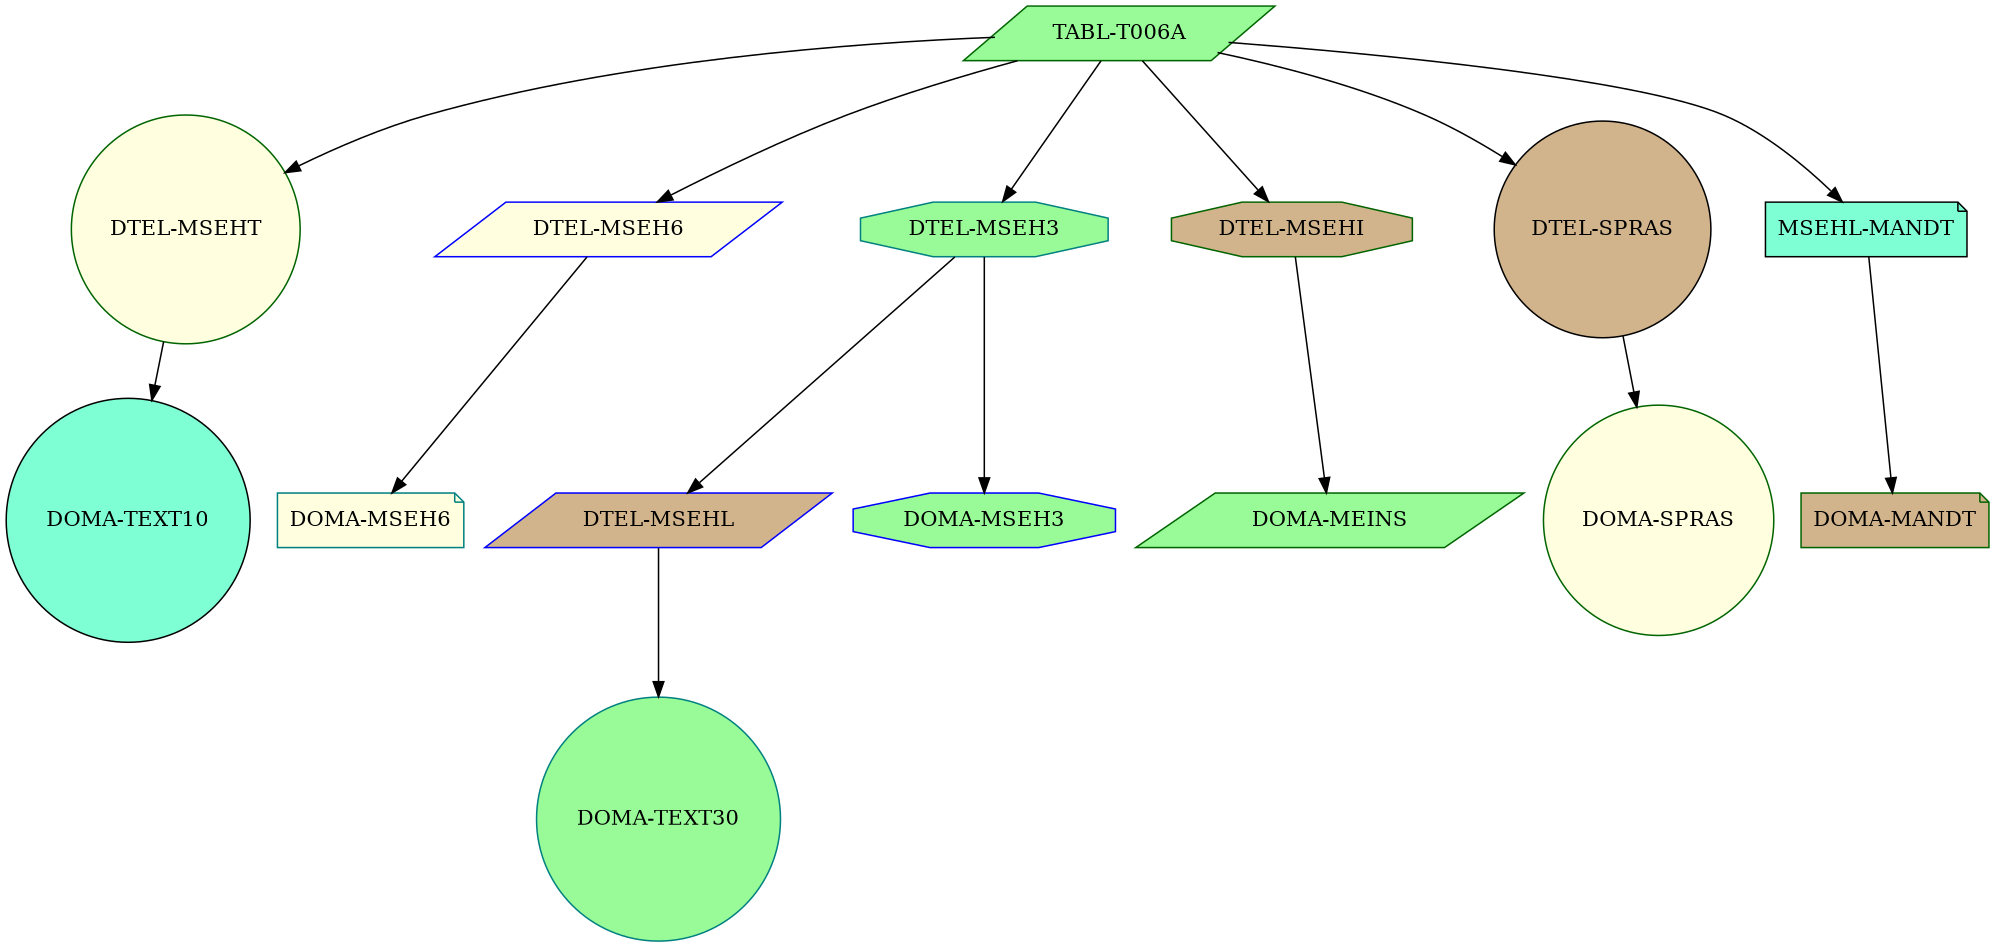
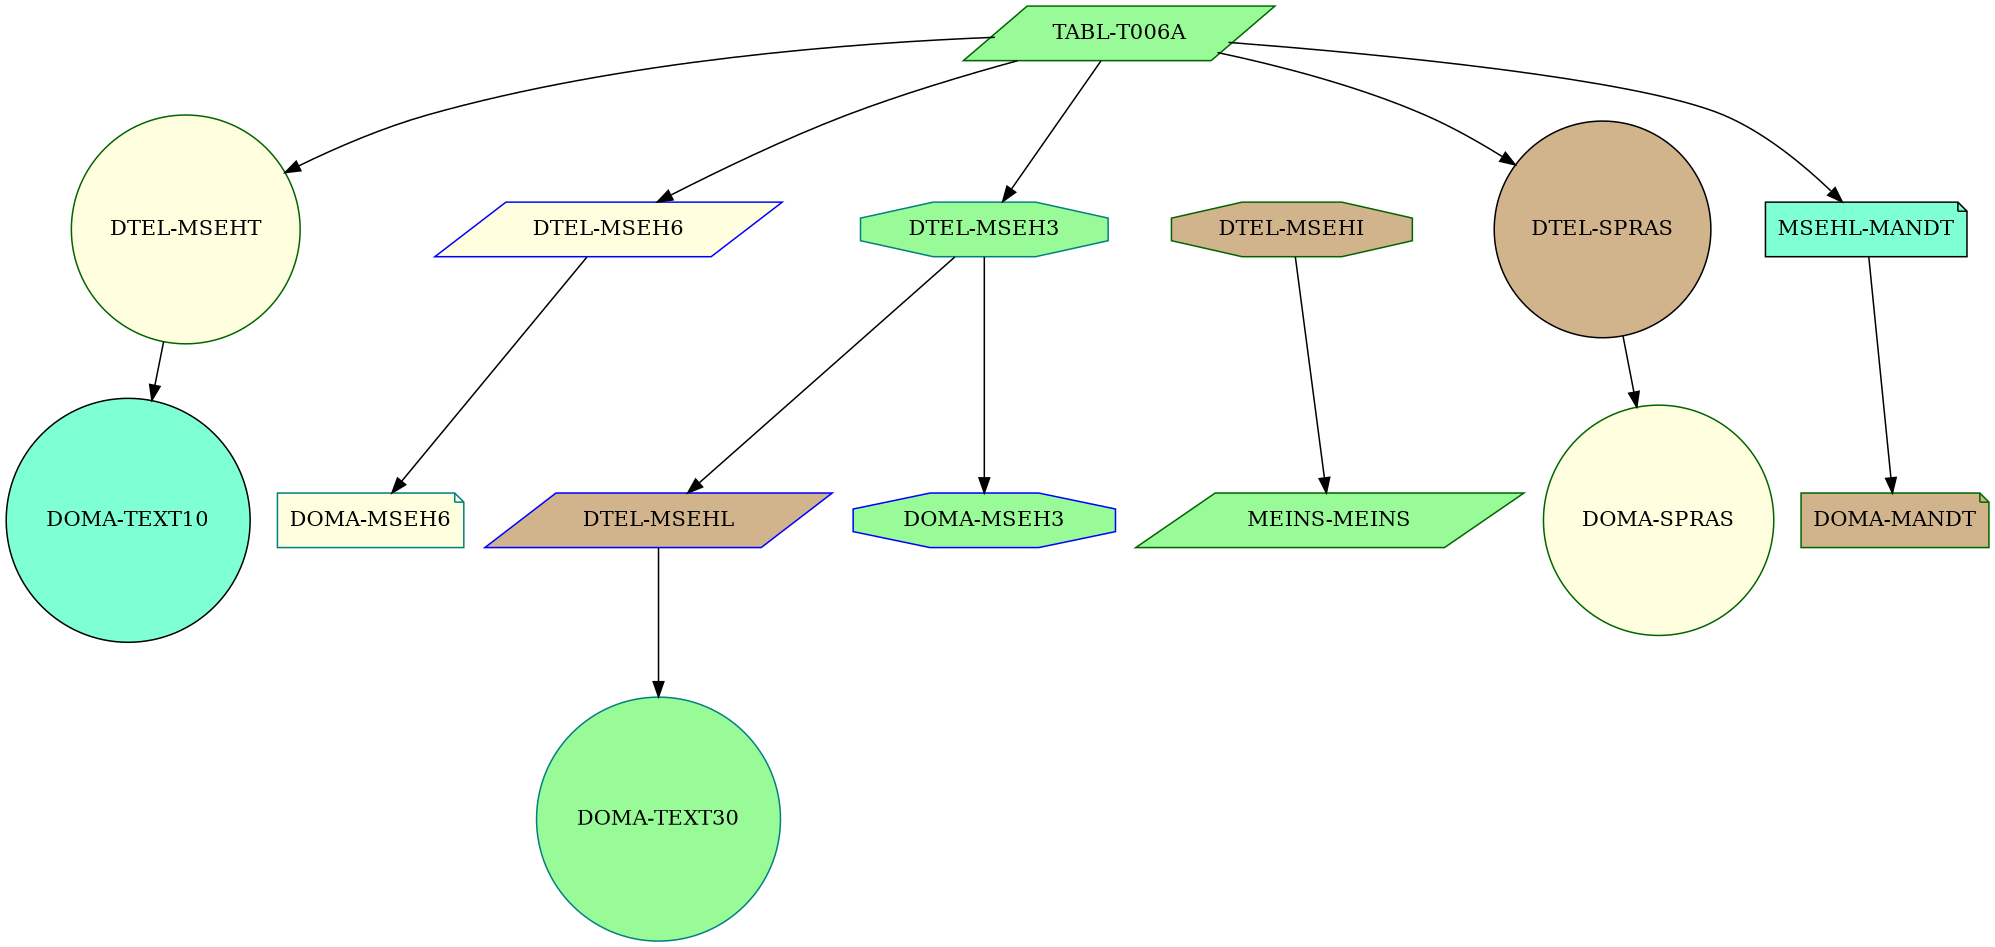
(1200, 125) -> none
(1330, 520) -> (1330, 520)
